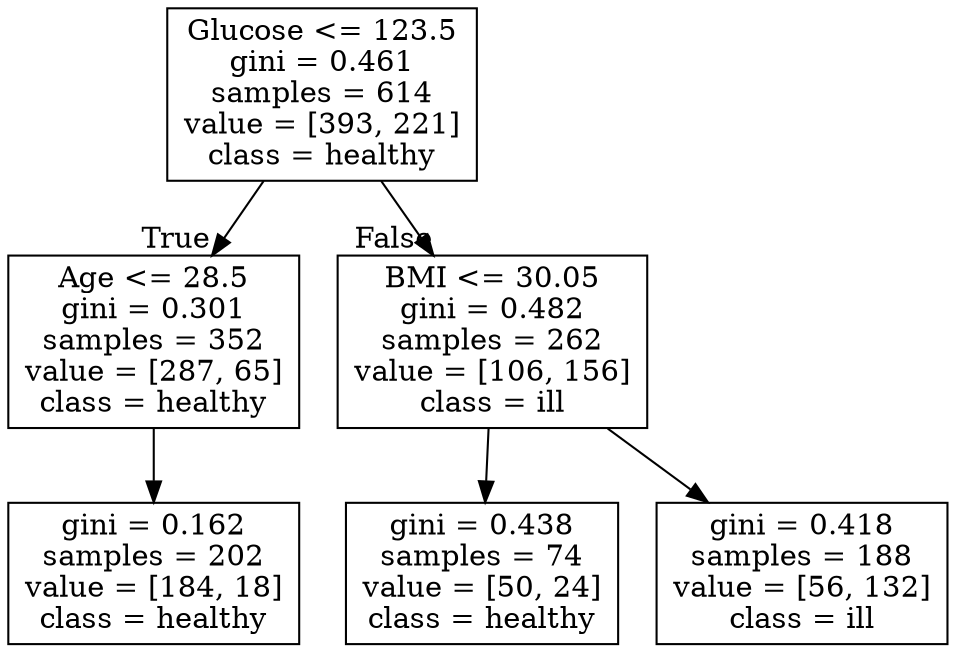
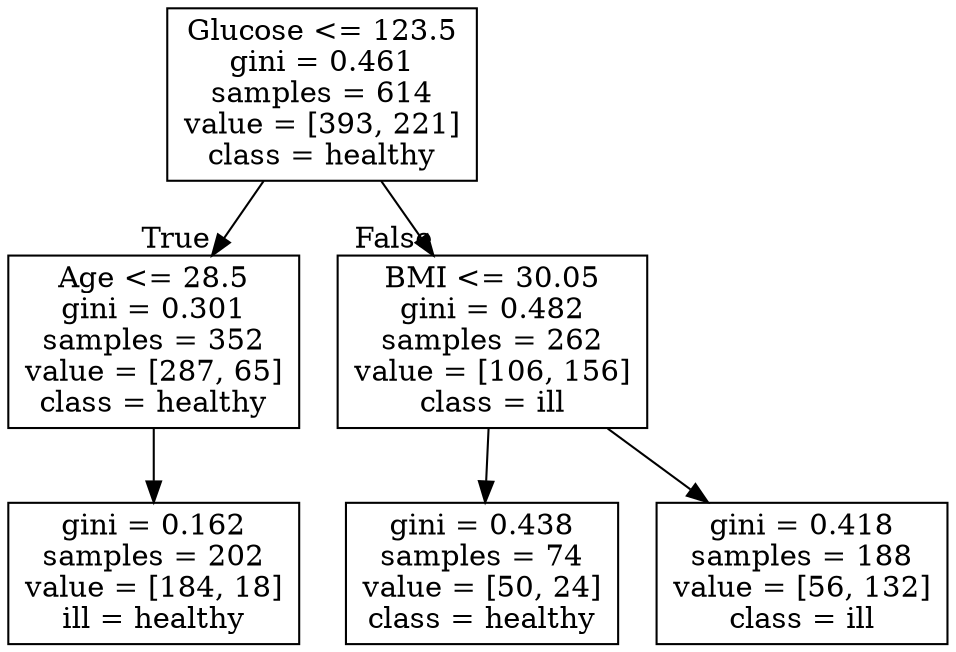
(154, 573) -> (154, 573)
